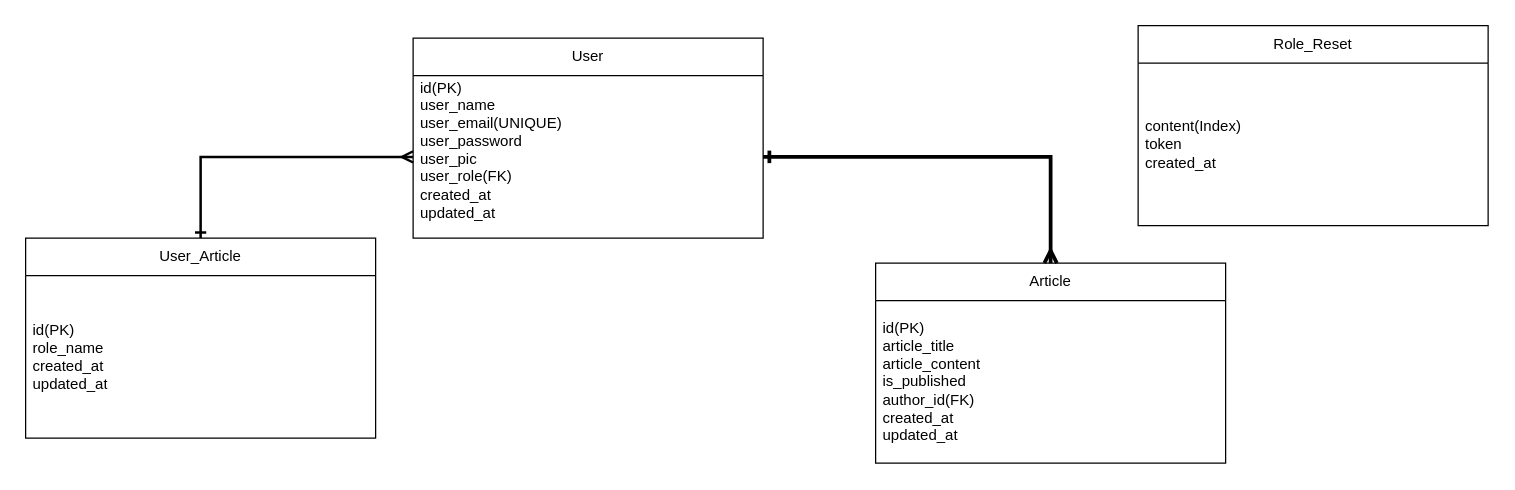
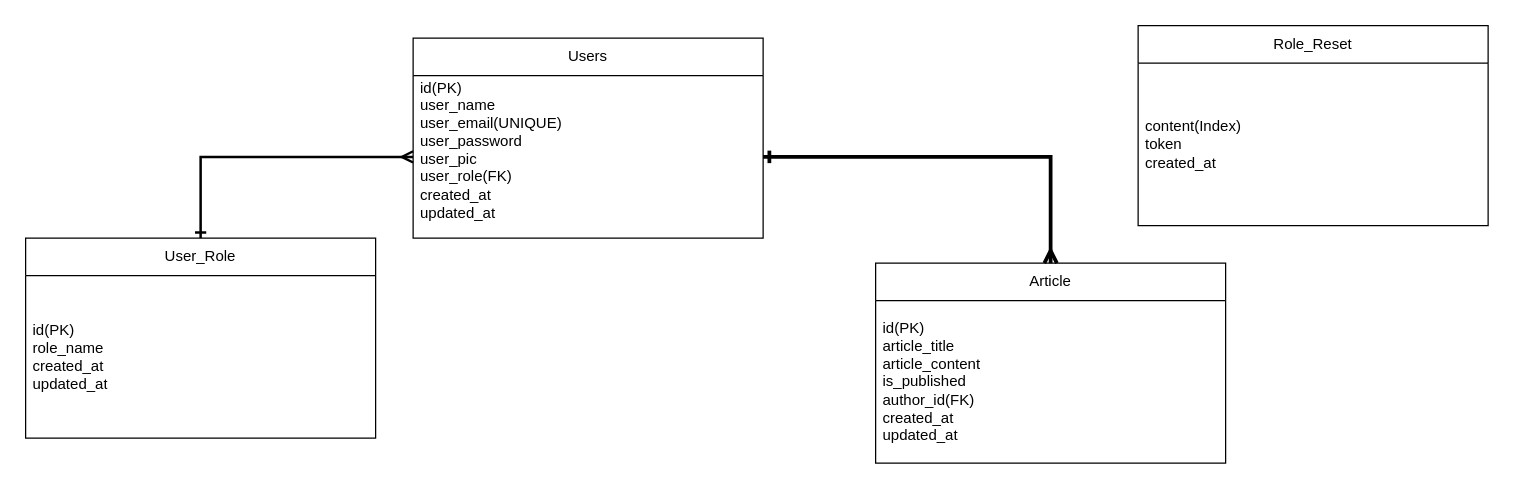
(588, 57) -> (588, 57)
(201, 257) -> (201, 257)
